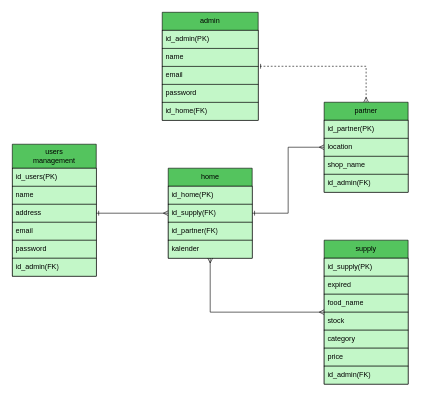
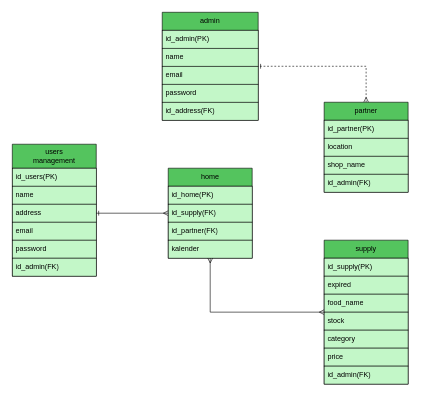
(187, 111) -> (193, 111)
(288, 180) -> none
